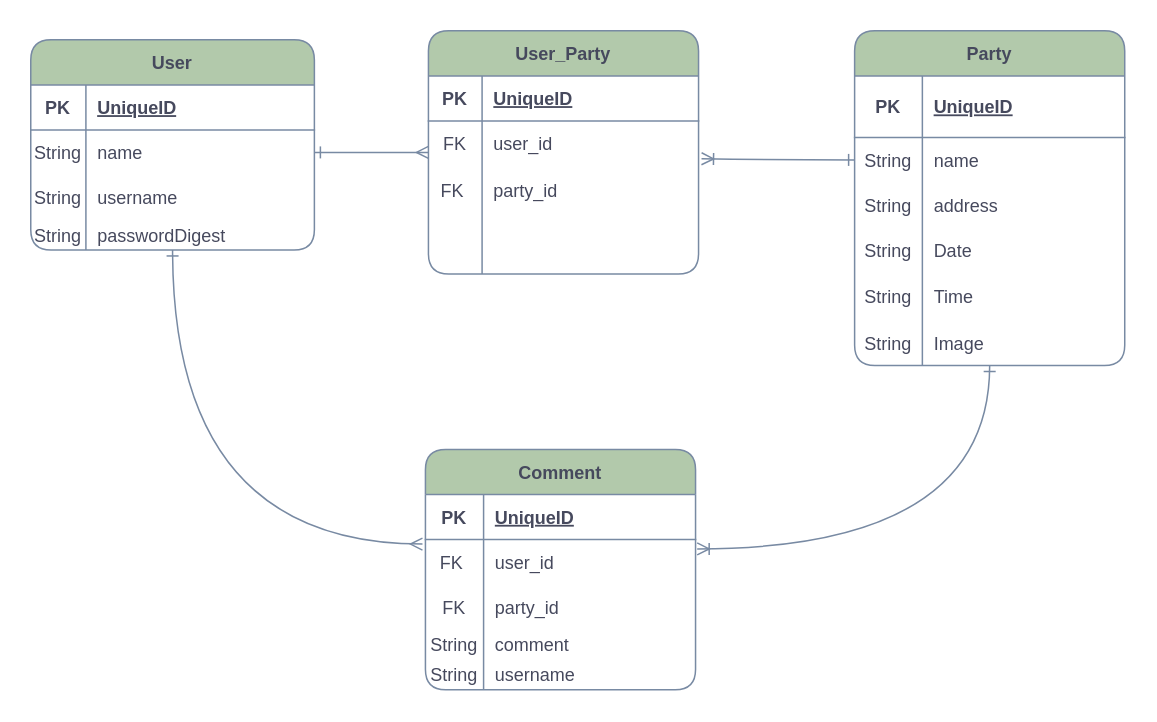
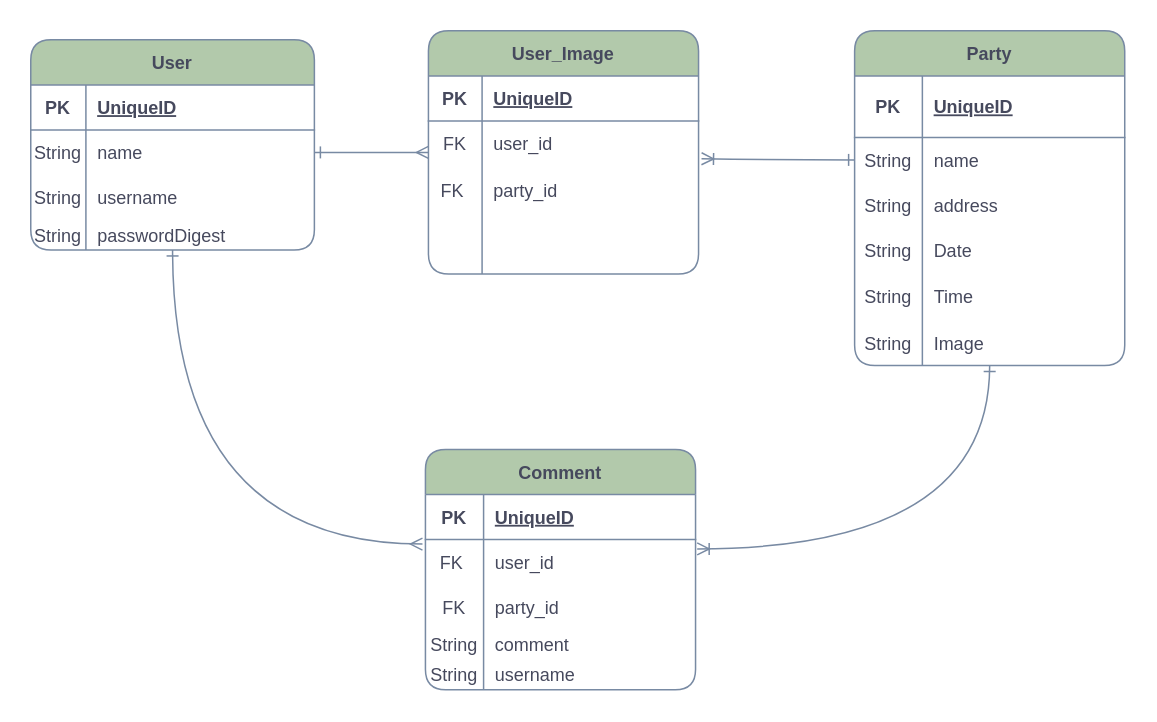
(563, 54) -> (563, 54)
